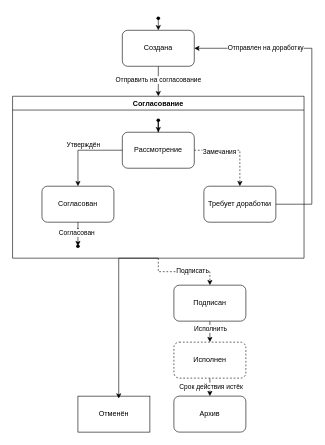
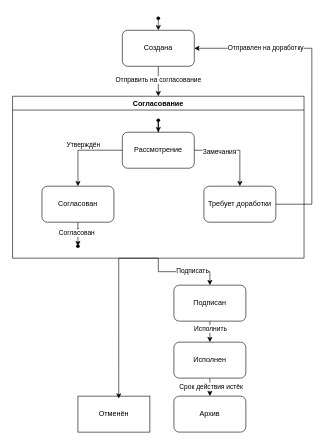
(240, 164) -> (240, 164)
(162, 272) -> (162, 272)
(210, 360) -> (210, 360)
